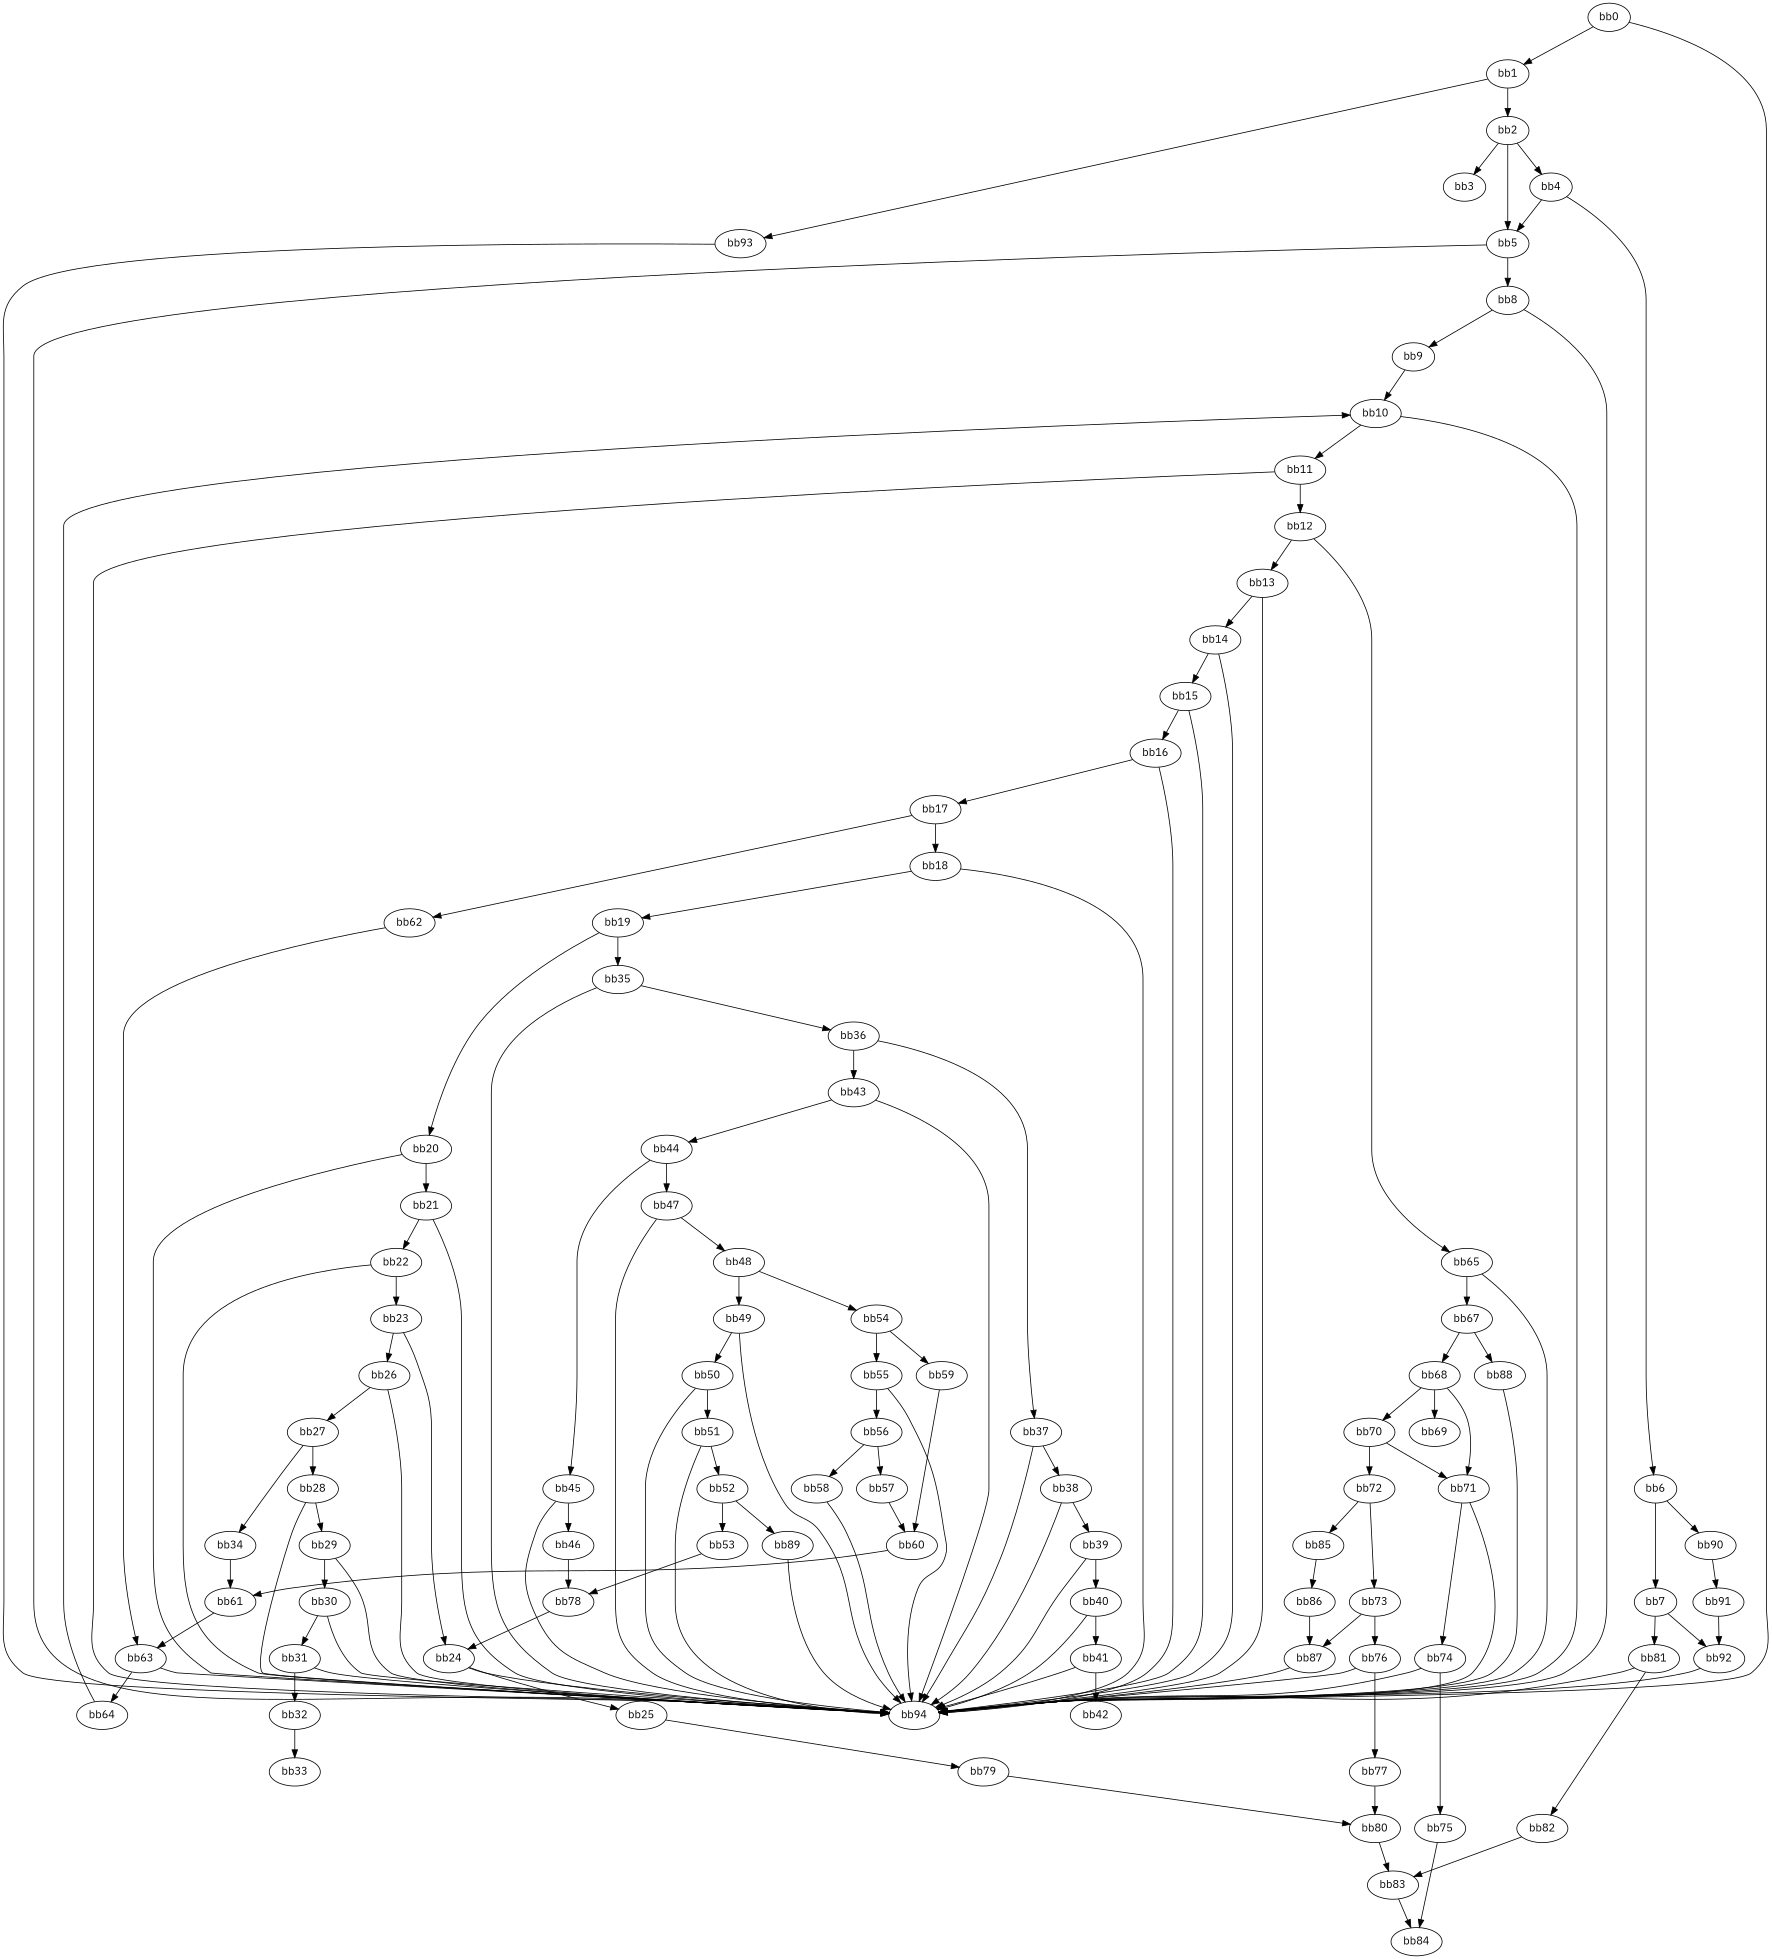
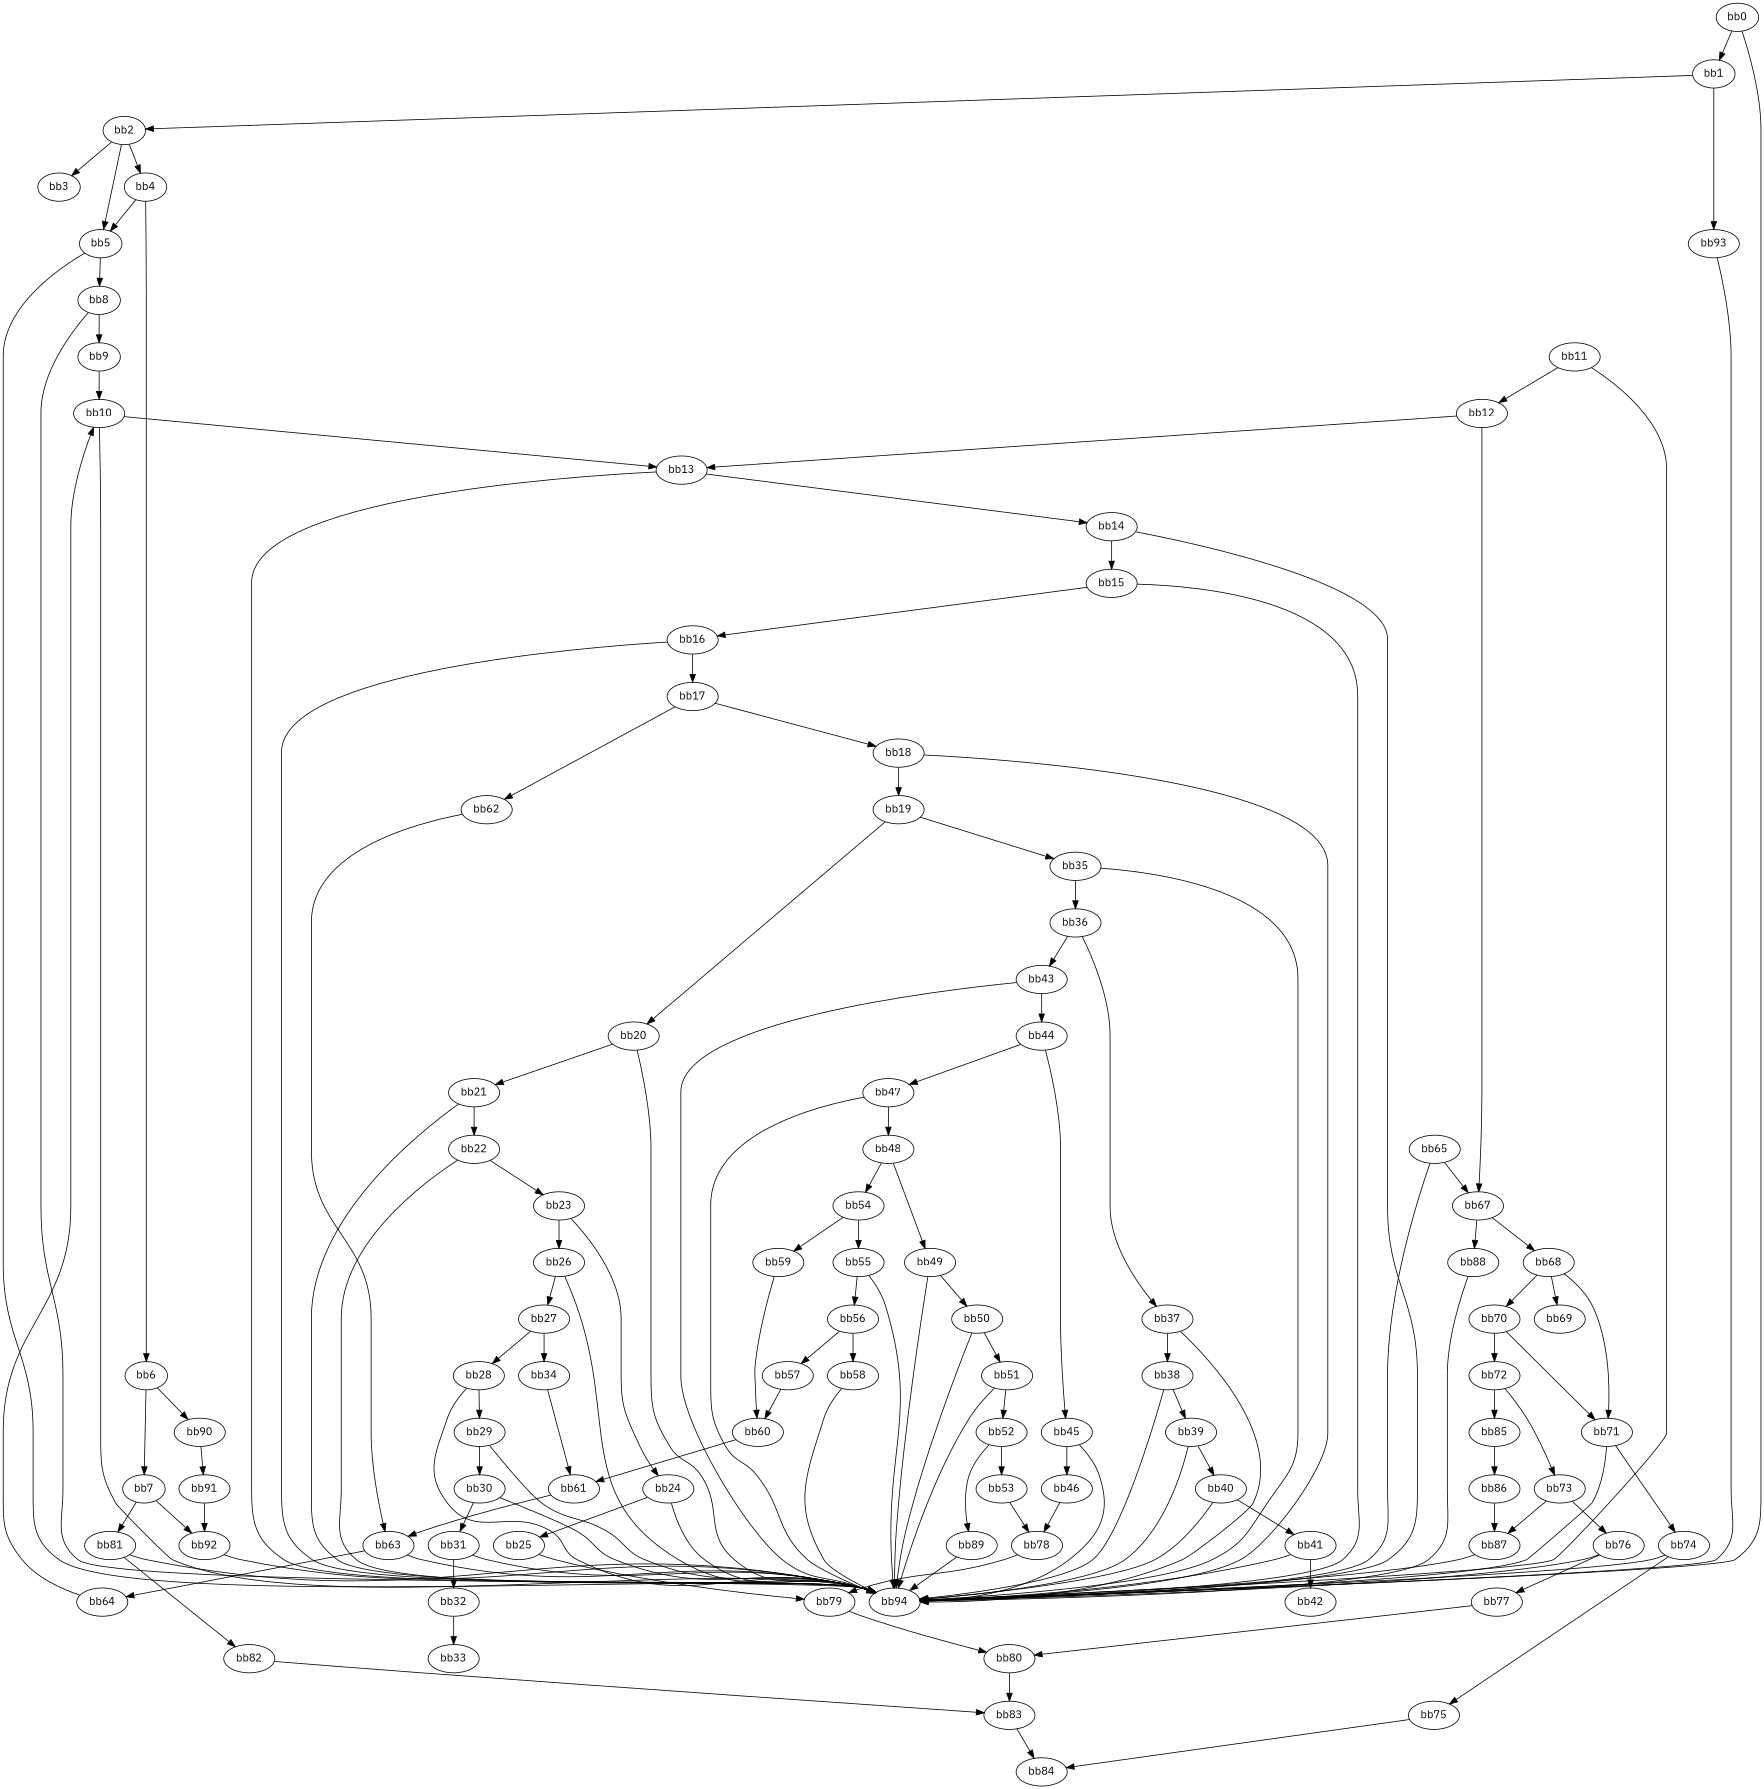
(1341, 439) -> (386, 441)
(1372, 898) -> (1482, 806)
(514, 1628) -> (945, 1572)
